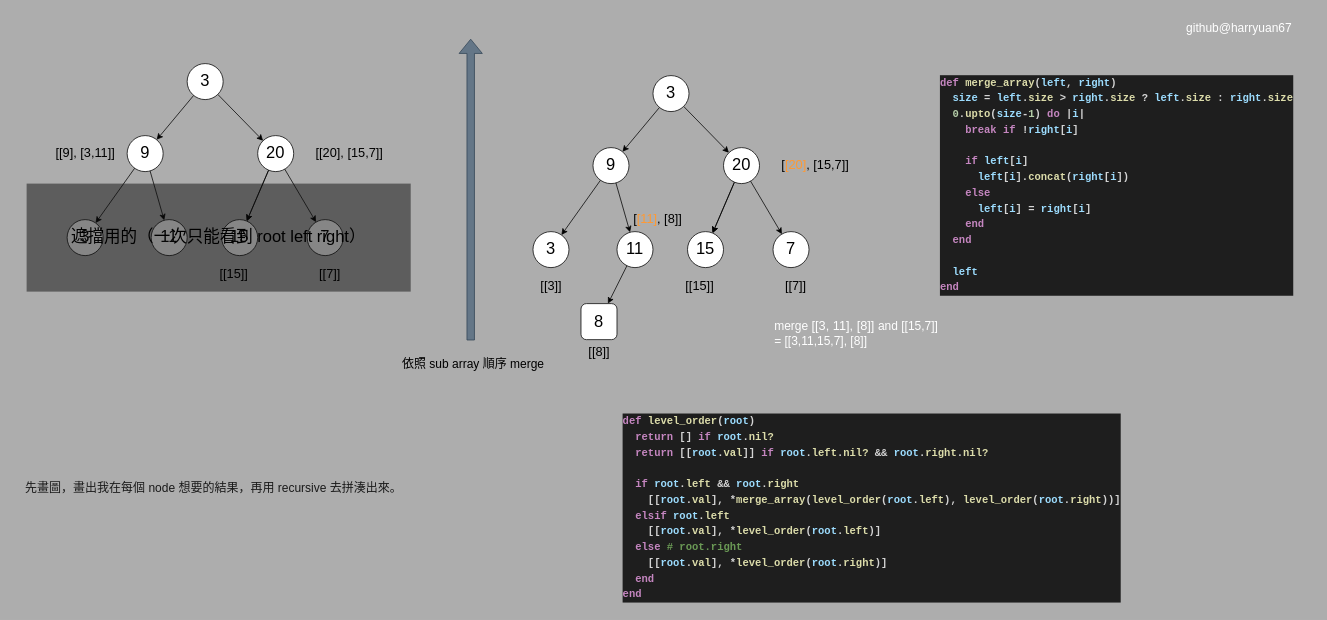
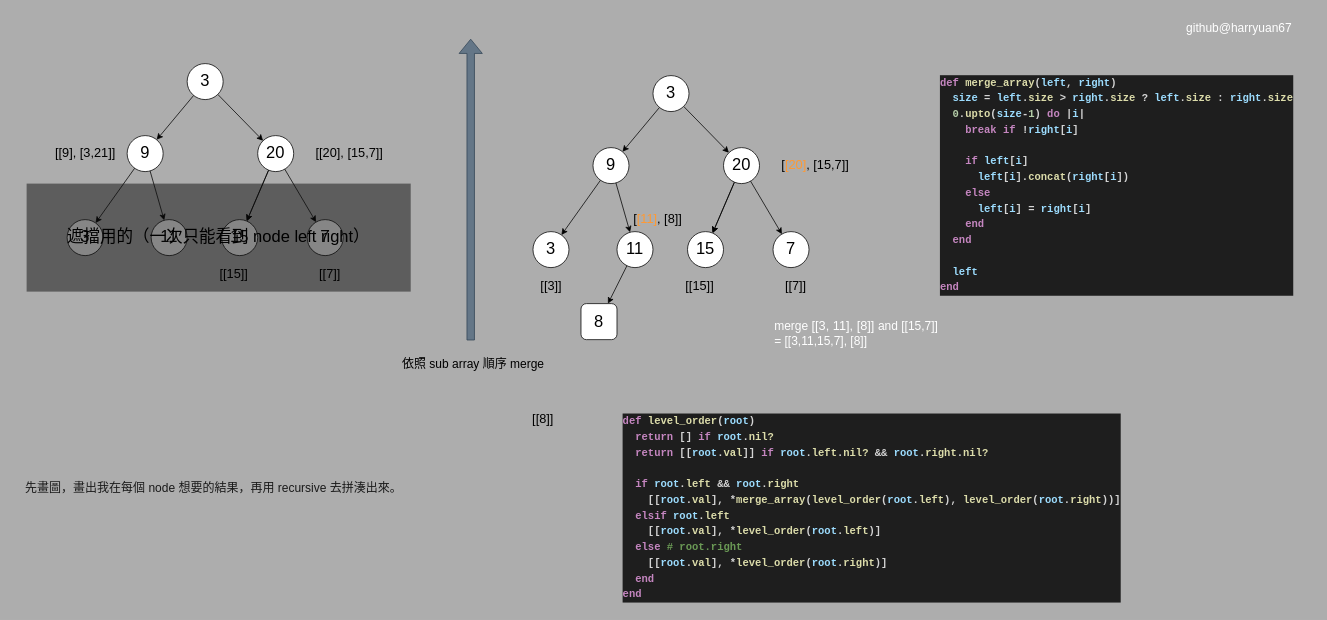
(86, 153) -> (86, 153)
(219, 237) -> (219, 237)
(599, 352) -> (543, 420)
